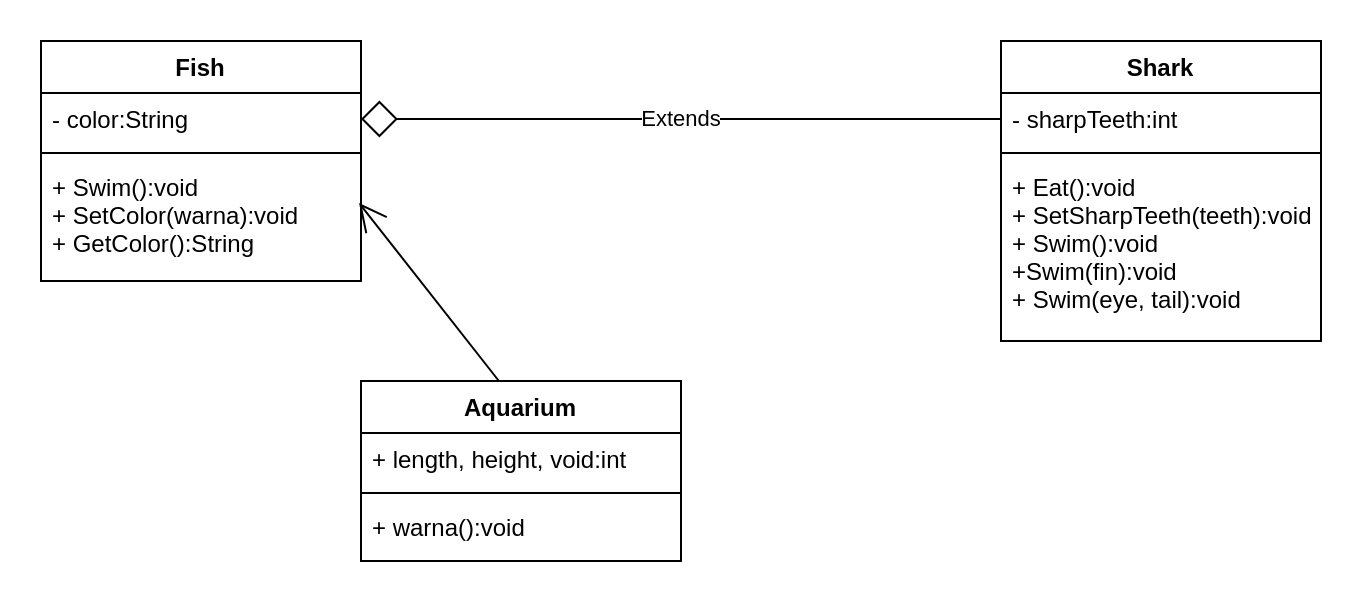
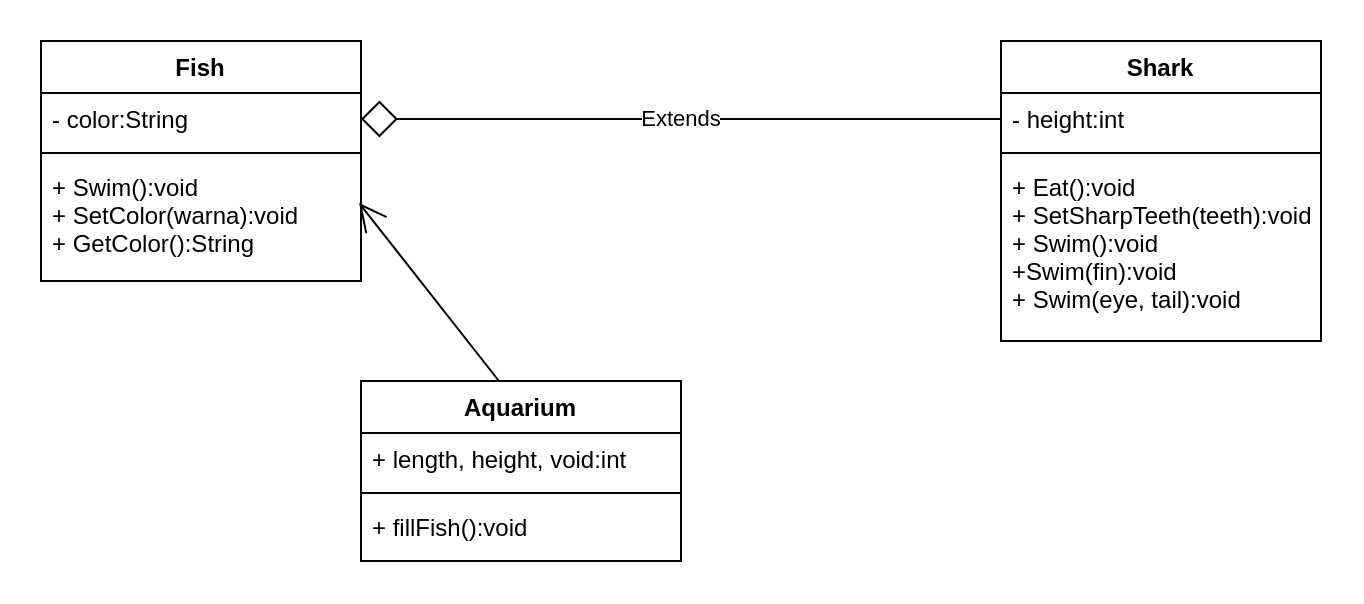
(1110, 120) -> (1080, 120)
(457, 528) -> (464, 528)
